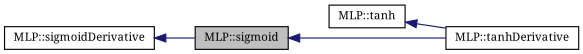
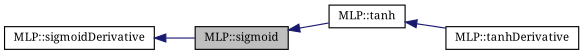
(373, 38) -> (314, 26)
